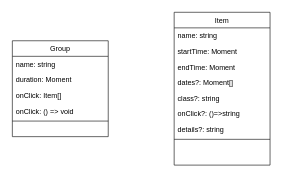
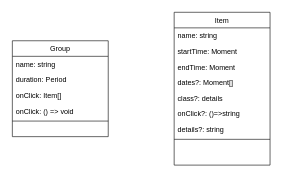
(45, 80) -> (44, 80)
(202, 98) -> (203, 98)
